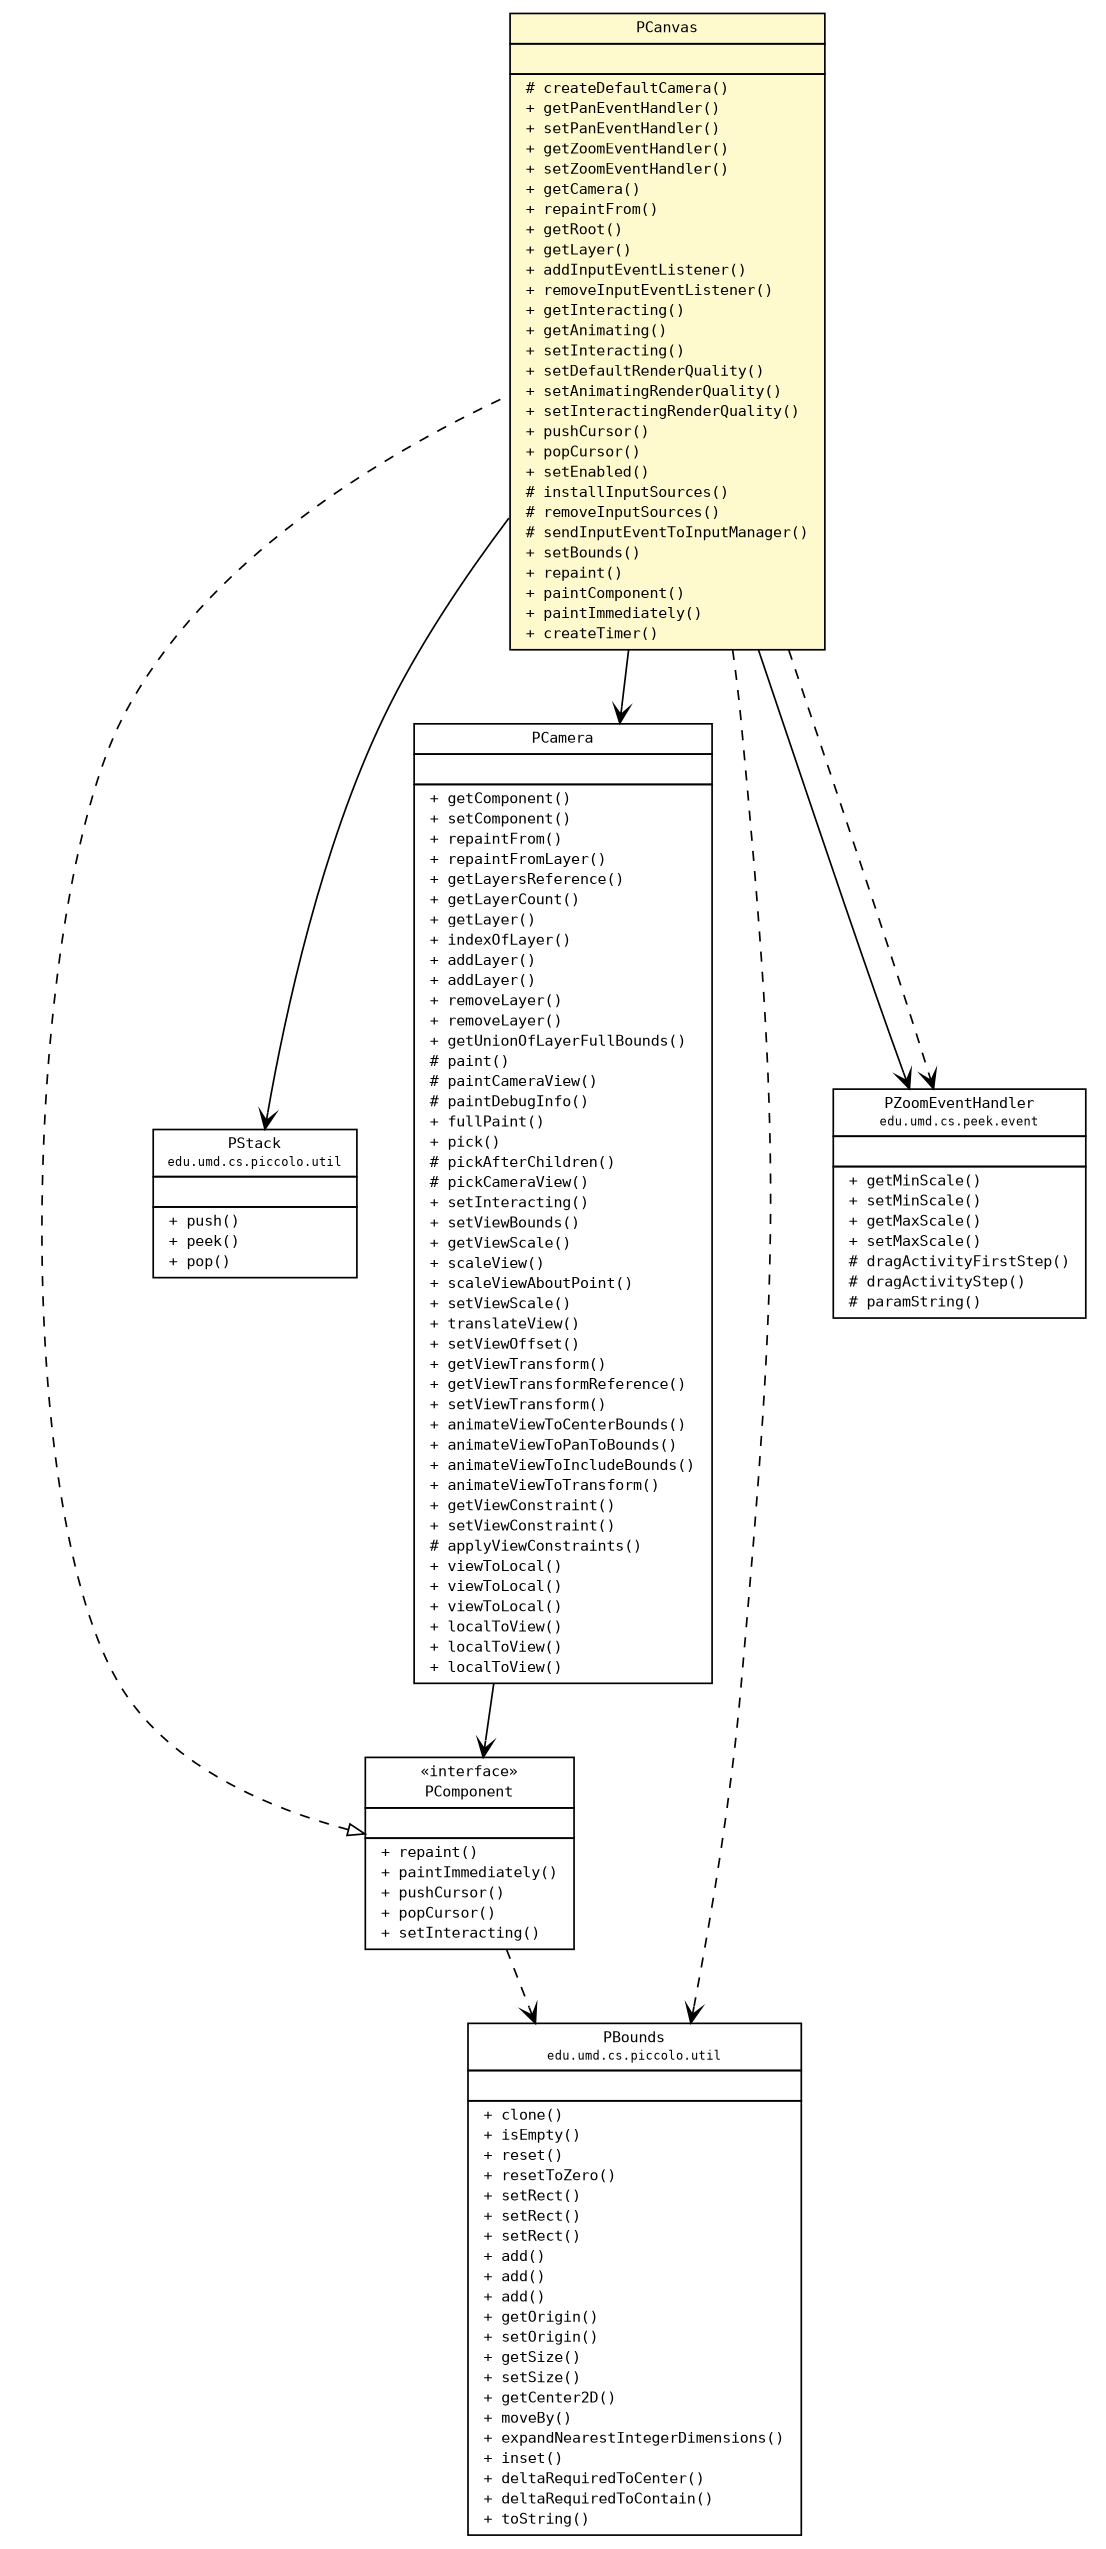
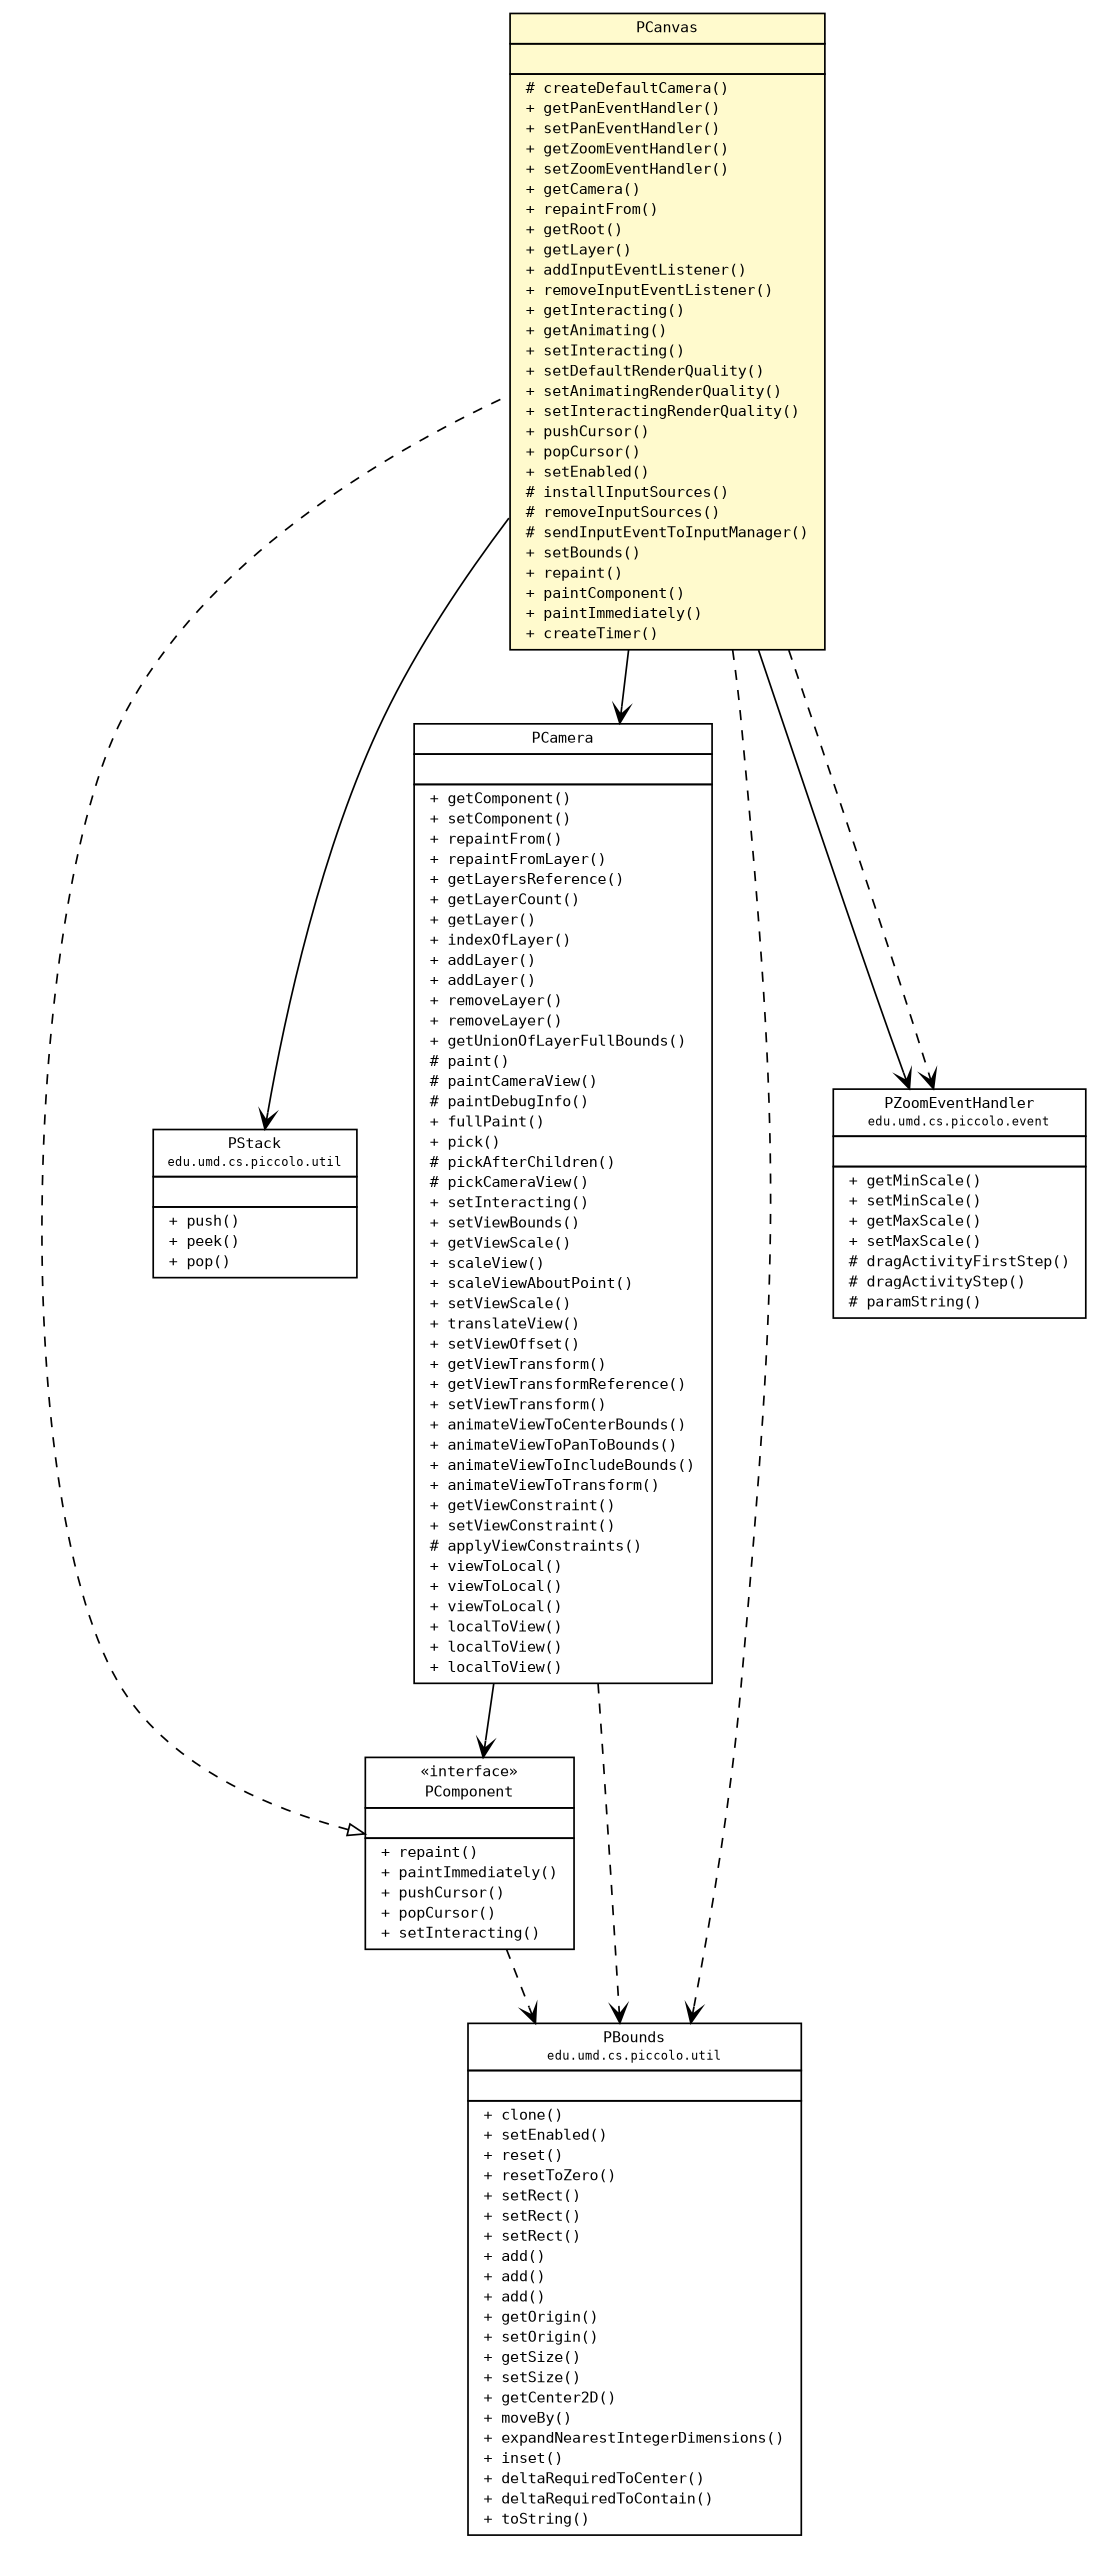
(960, 1122) -> (960, 1122)
none -> (609, 1845)
(533, 2135) -> (546, 2135)
